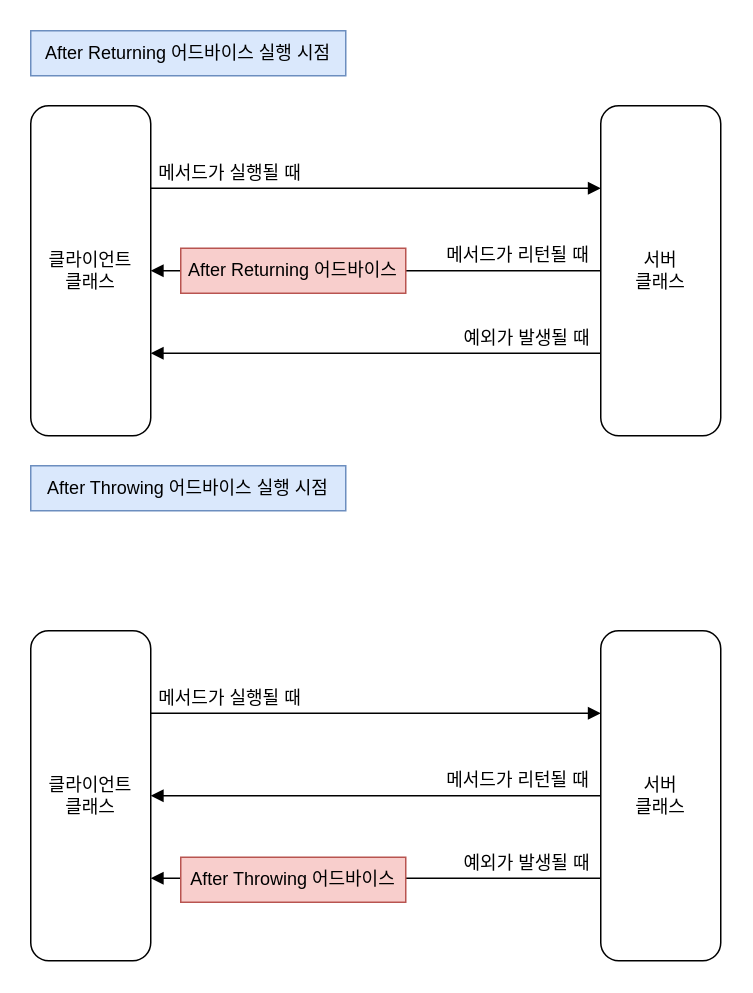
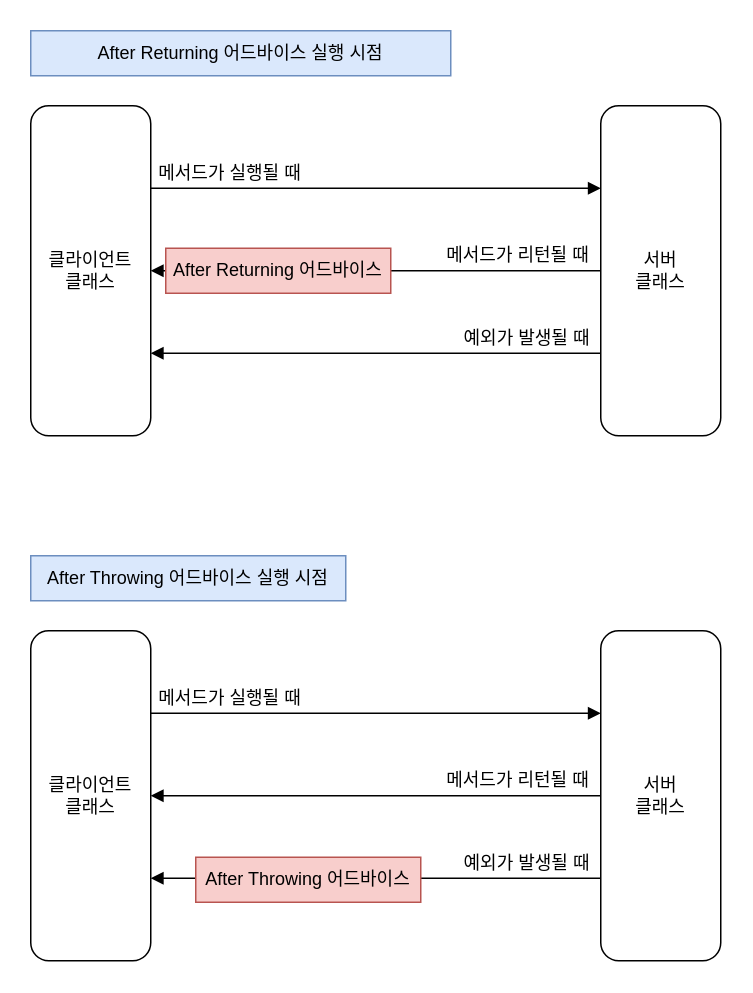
(188, 53) -> (241, 53)
(293, 271) -> (278, 271)
(188, 488) -> (188, 578)
(293, 880) -> (308, 880)
